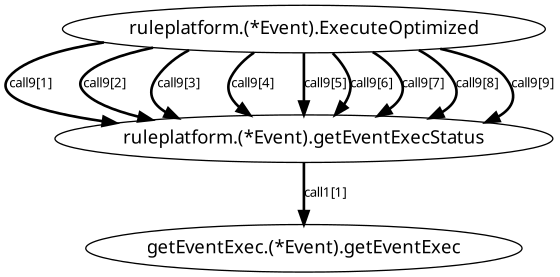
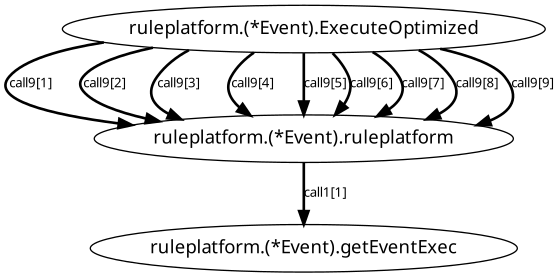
(304, 139) -> (304, 139)
(304, 248) -> (304, 248)
